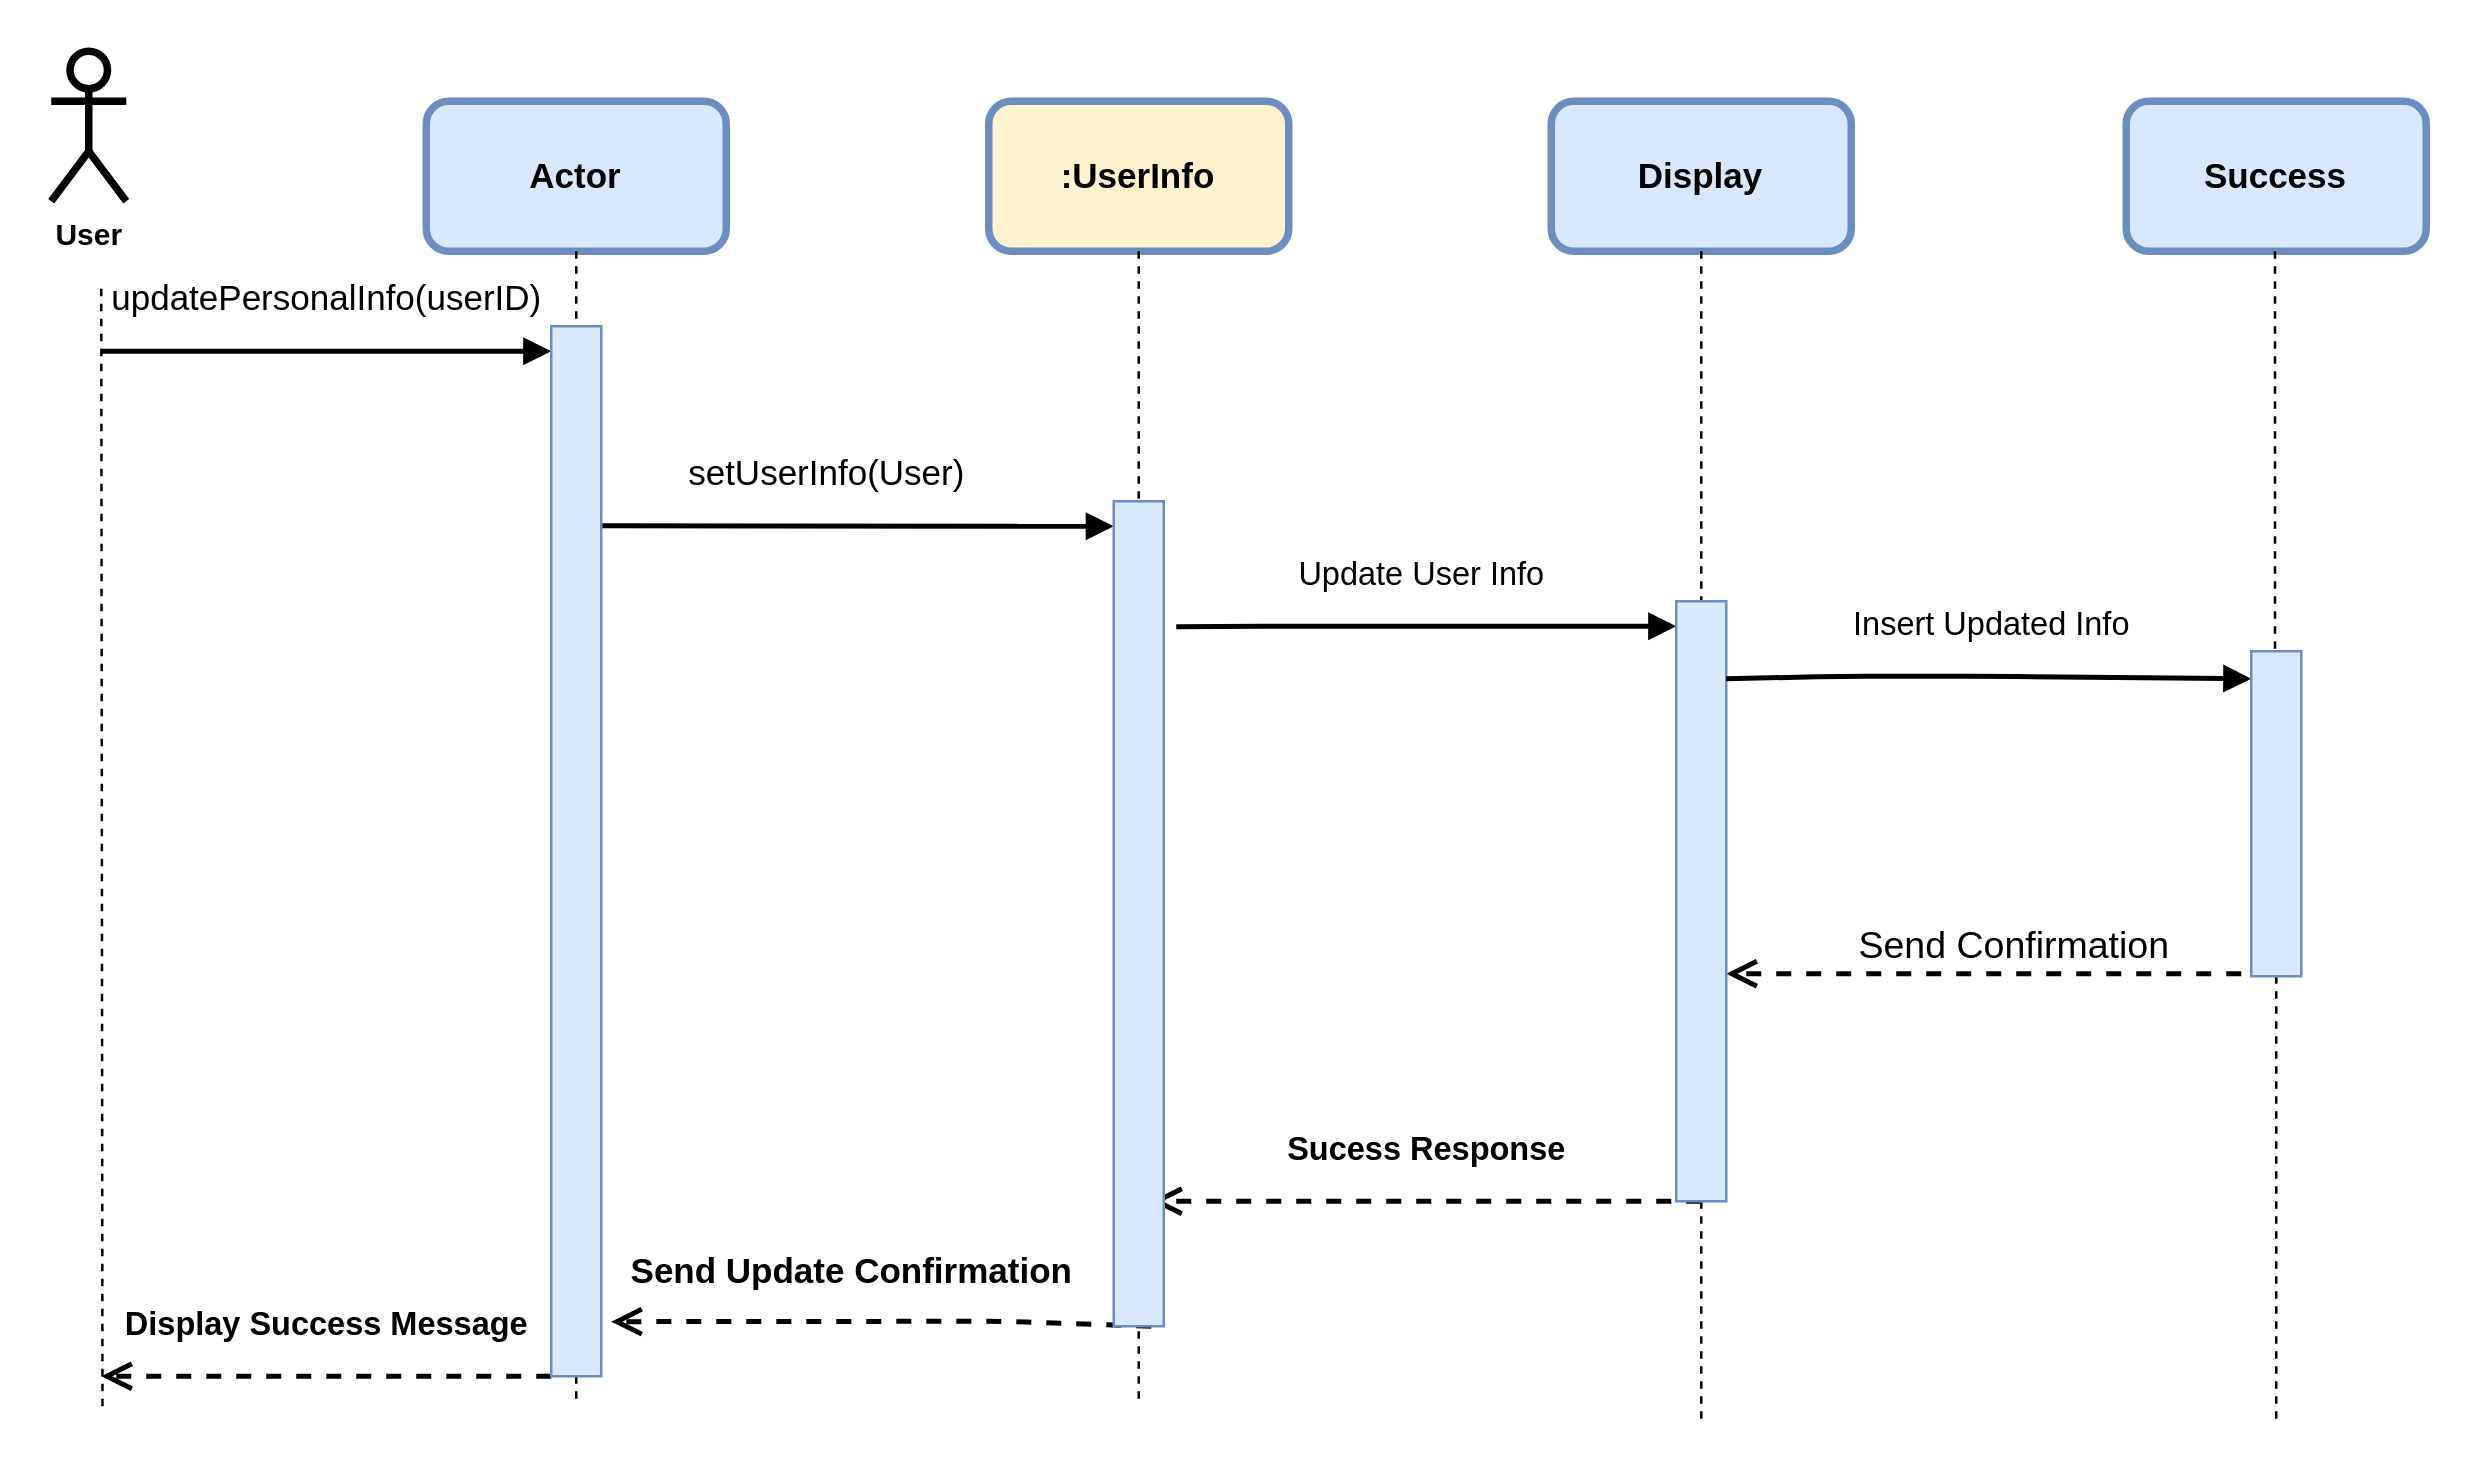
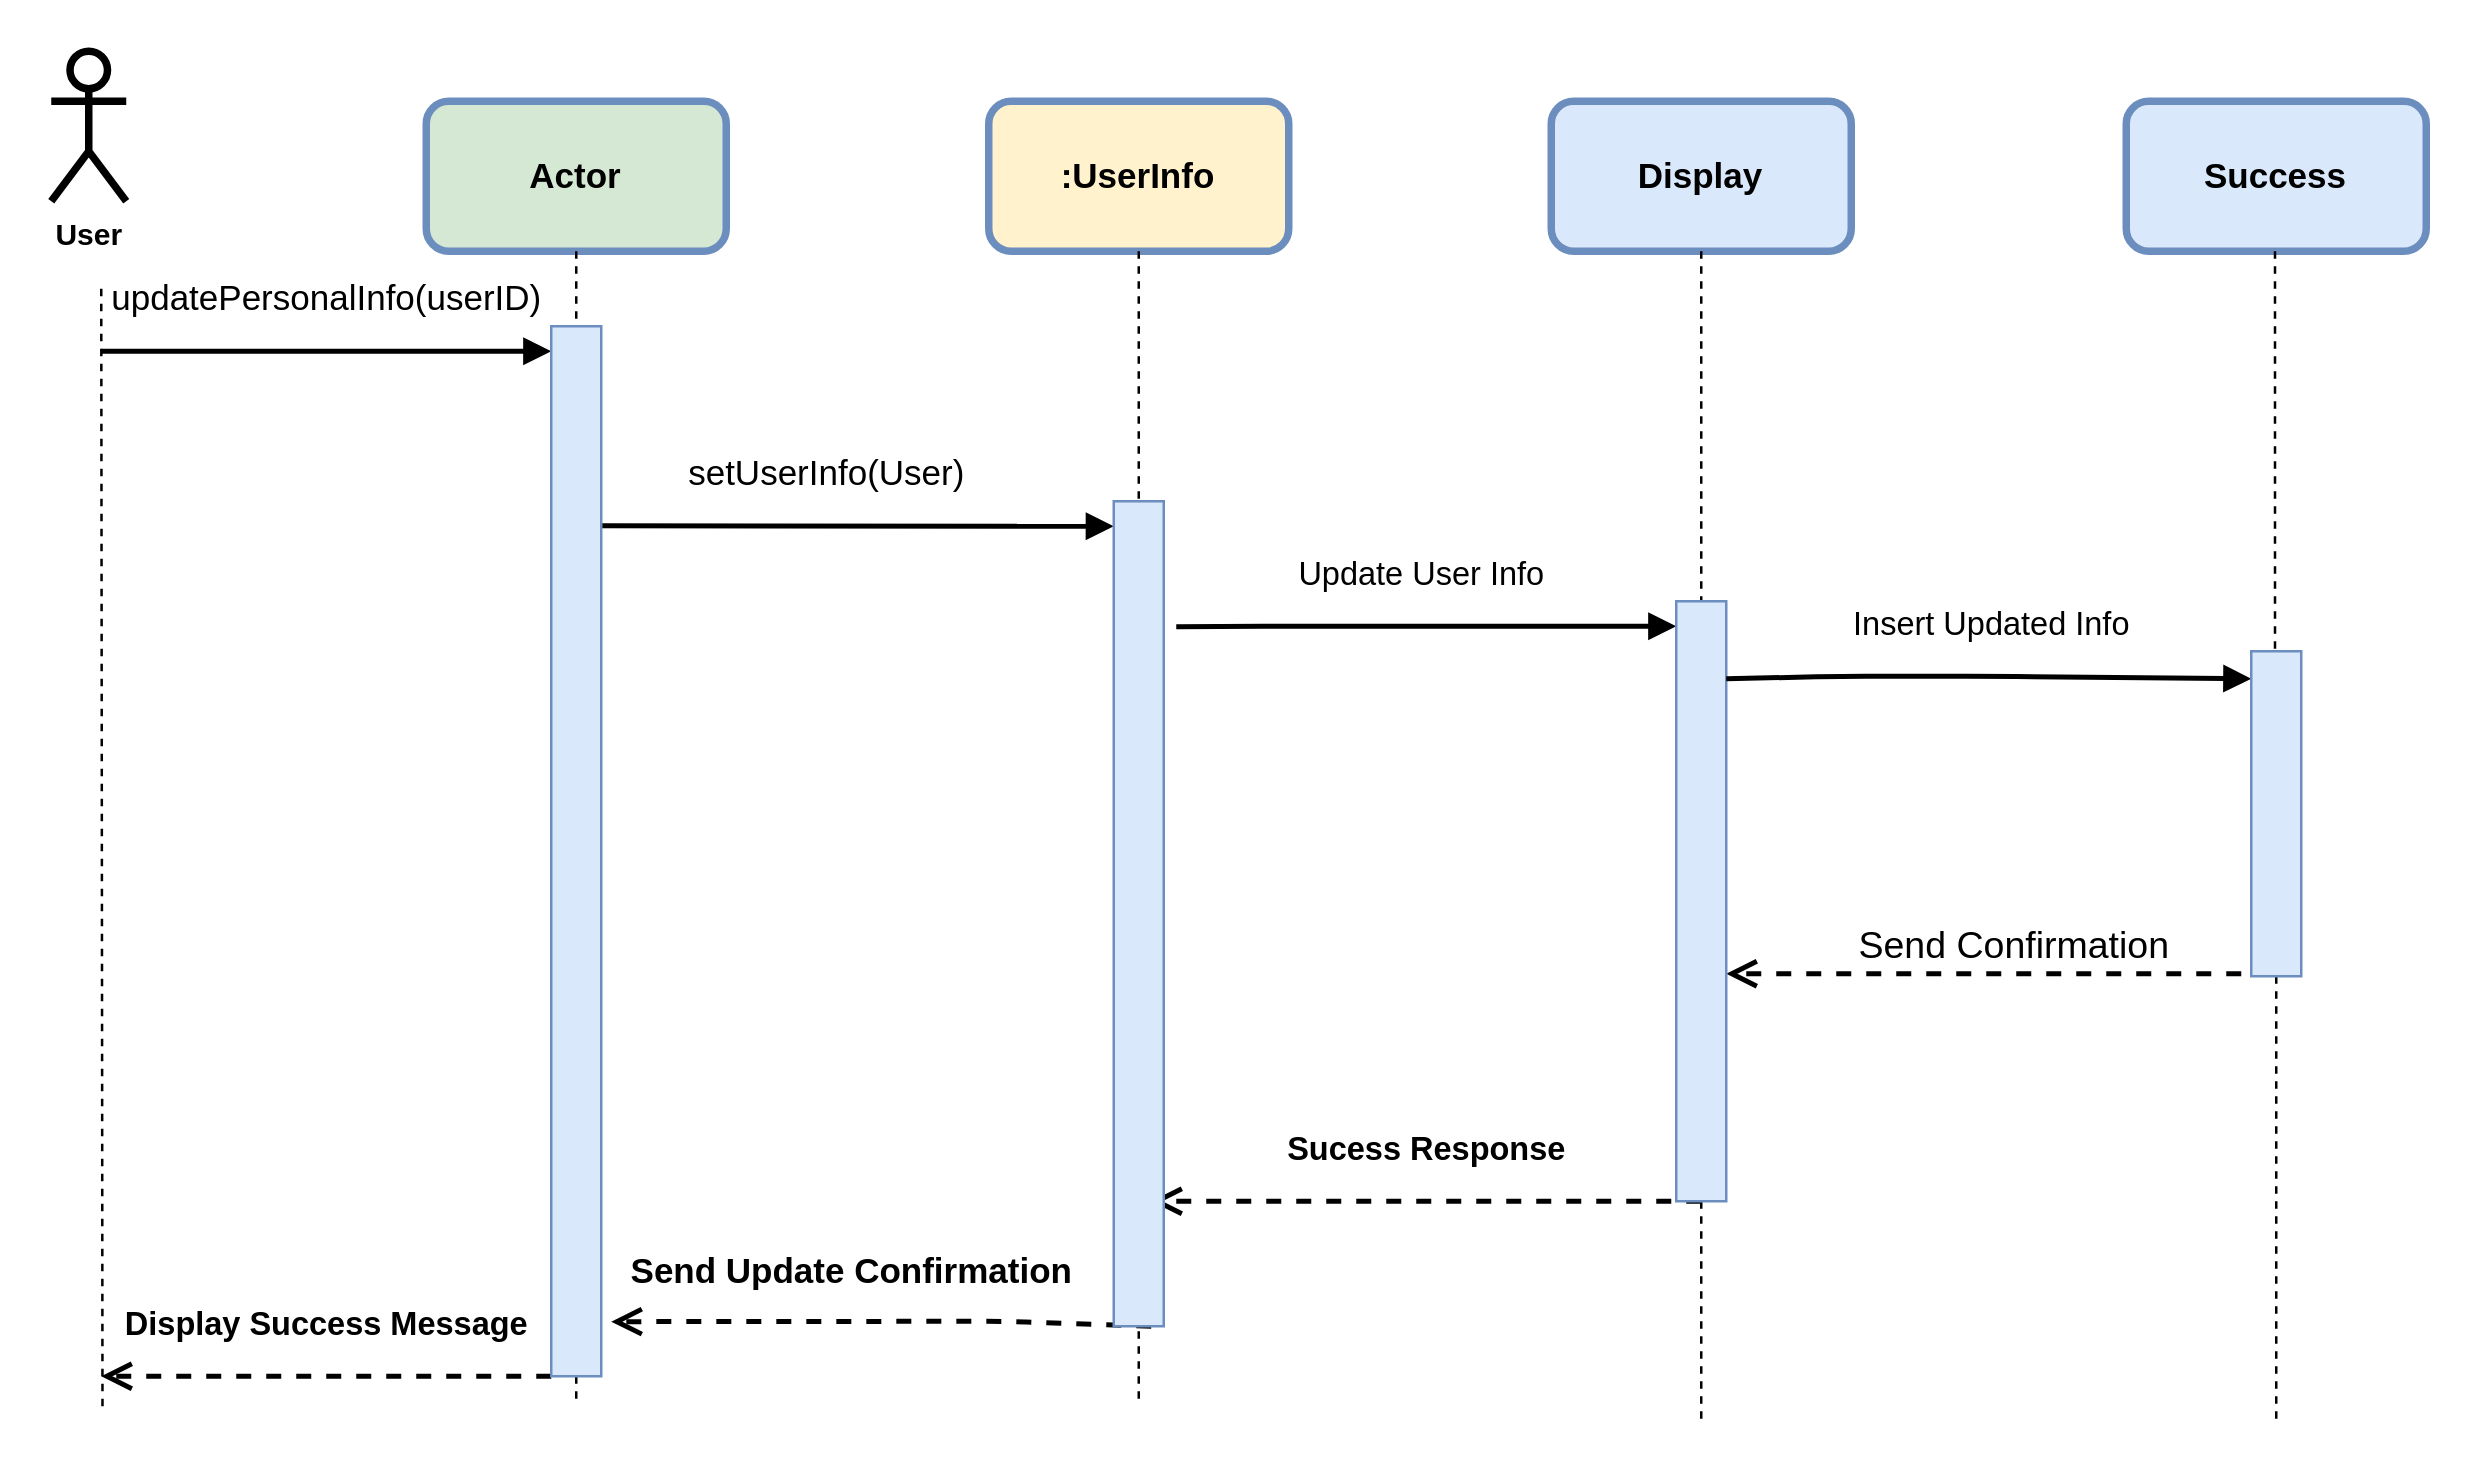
(576, 176) -> (576, 176)
